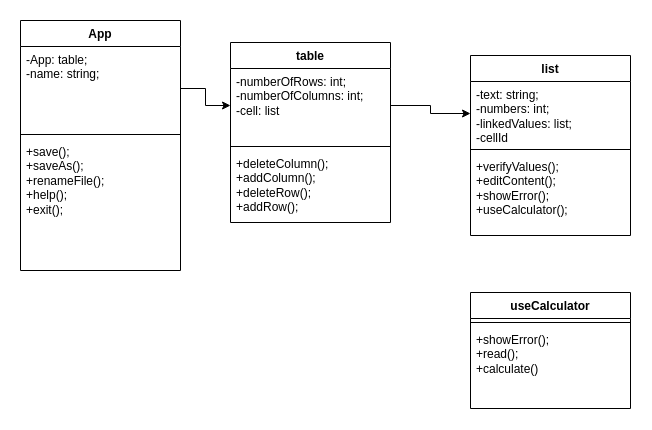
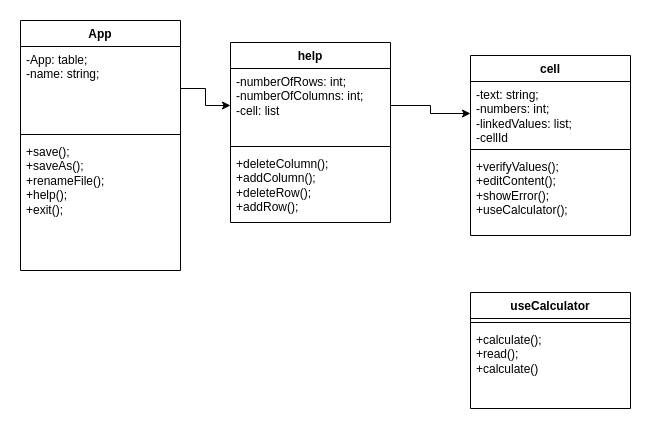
(311, 57) -> (311, 57)
(551, 70) -> (551, 70)
(519, 355) -> (516, 355)
